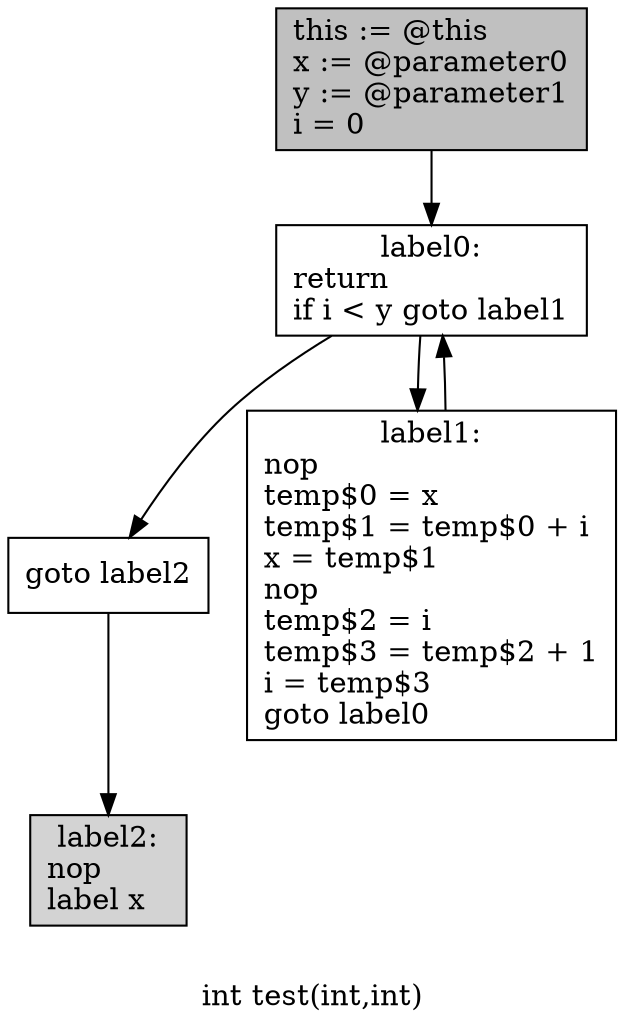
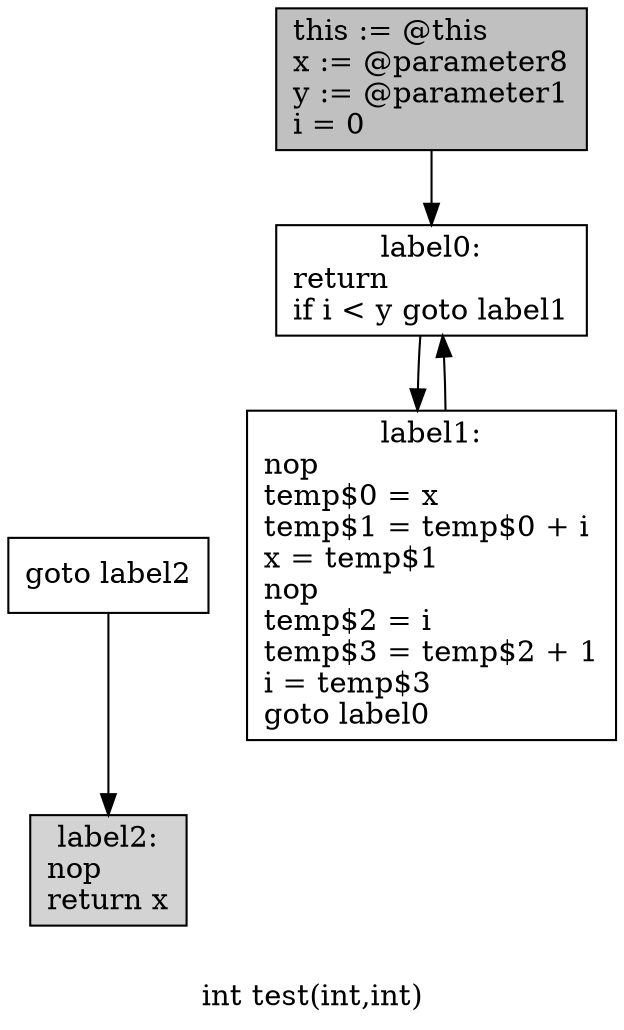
(432, 79) -> (432, 79)
(224, 415) -> none
(108, 870) -> (108, 870)
